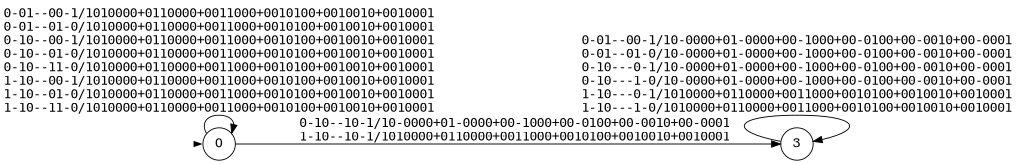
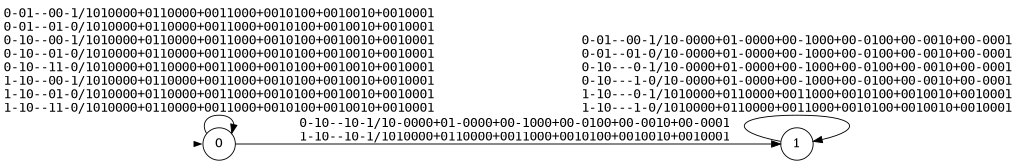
(797, 144) -> (797, 144)
